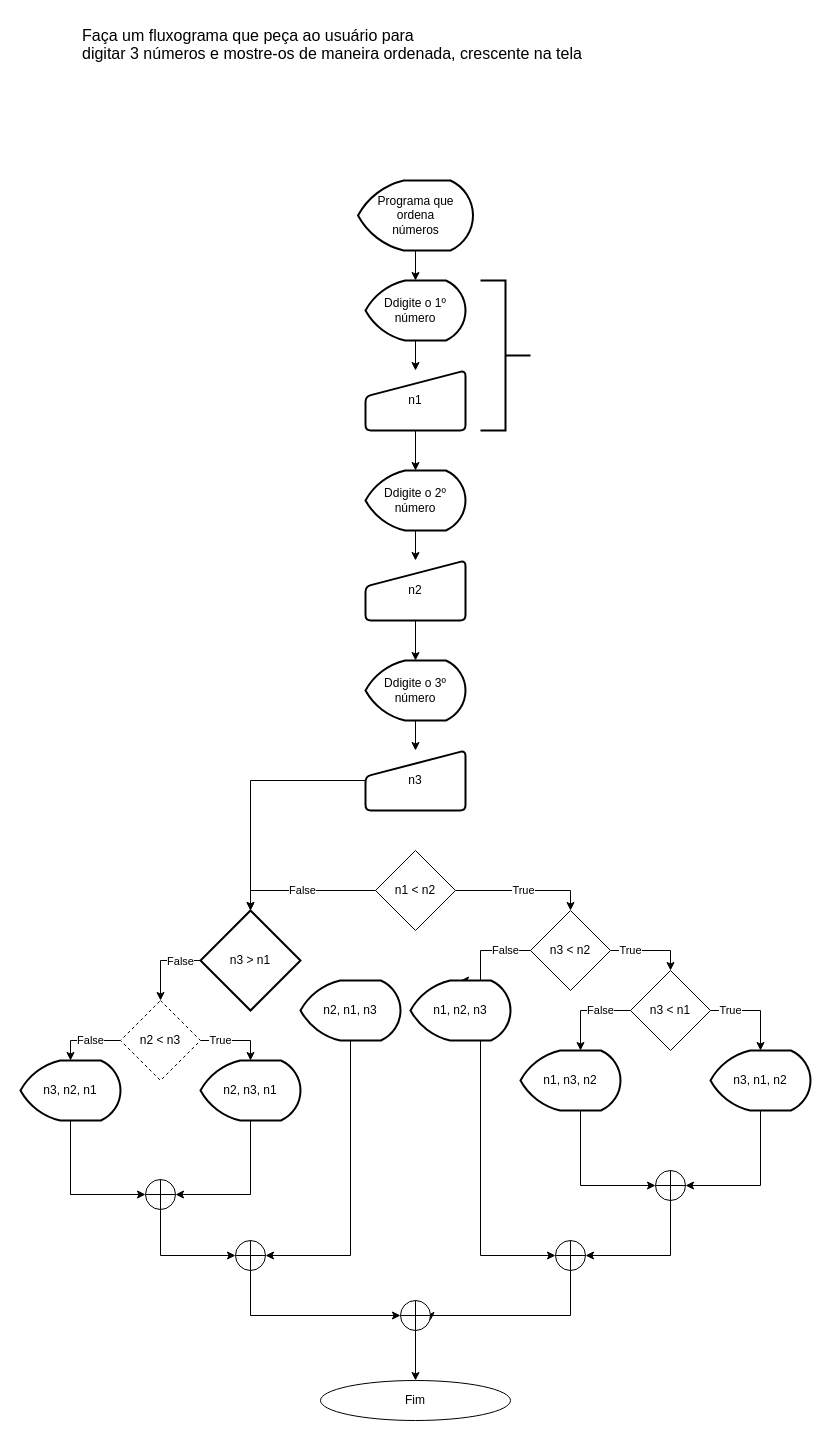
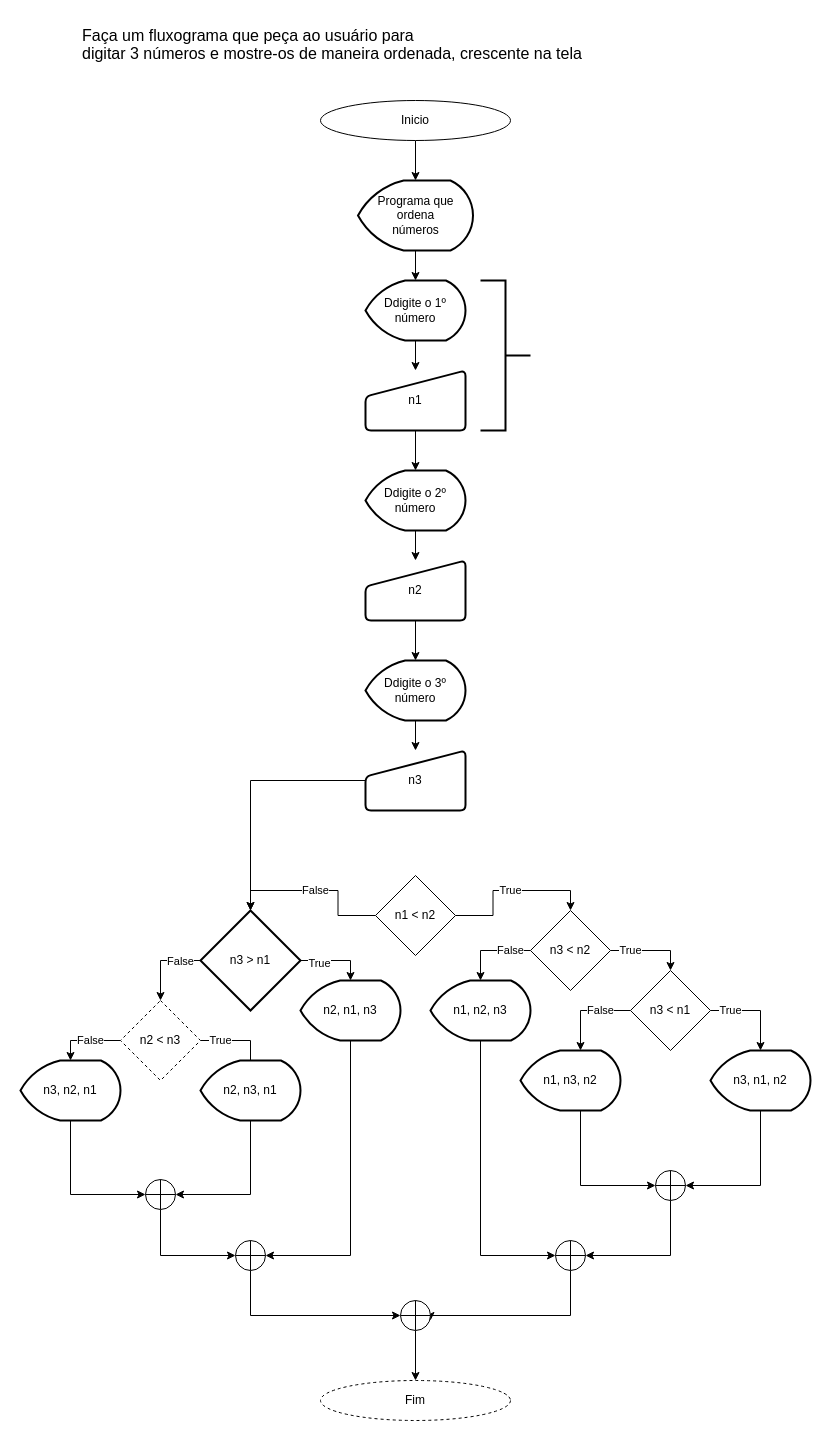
none -> (416, 121)
none -> (416, 157)
(416, 891) -> (416, 916)
none -> (332, 961)
(461, 1011) -> (481, 1011)
(251, 1052) -> (251, 1055)
(416, 1401) -> (416, 1401)
